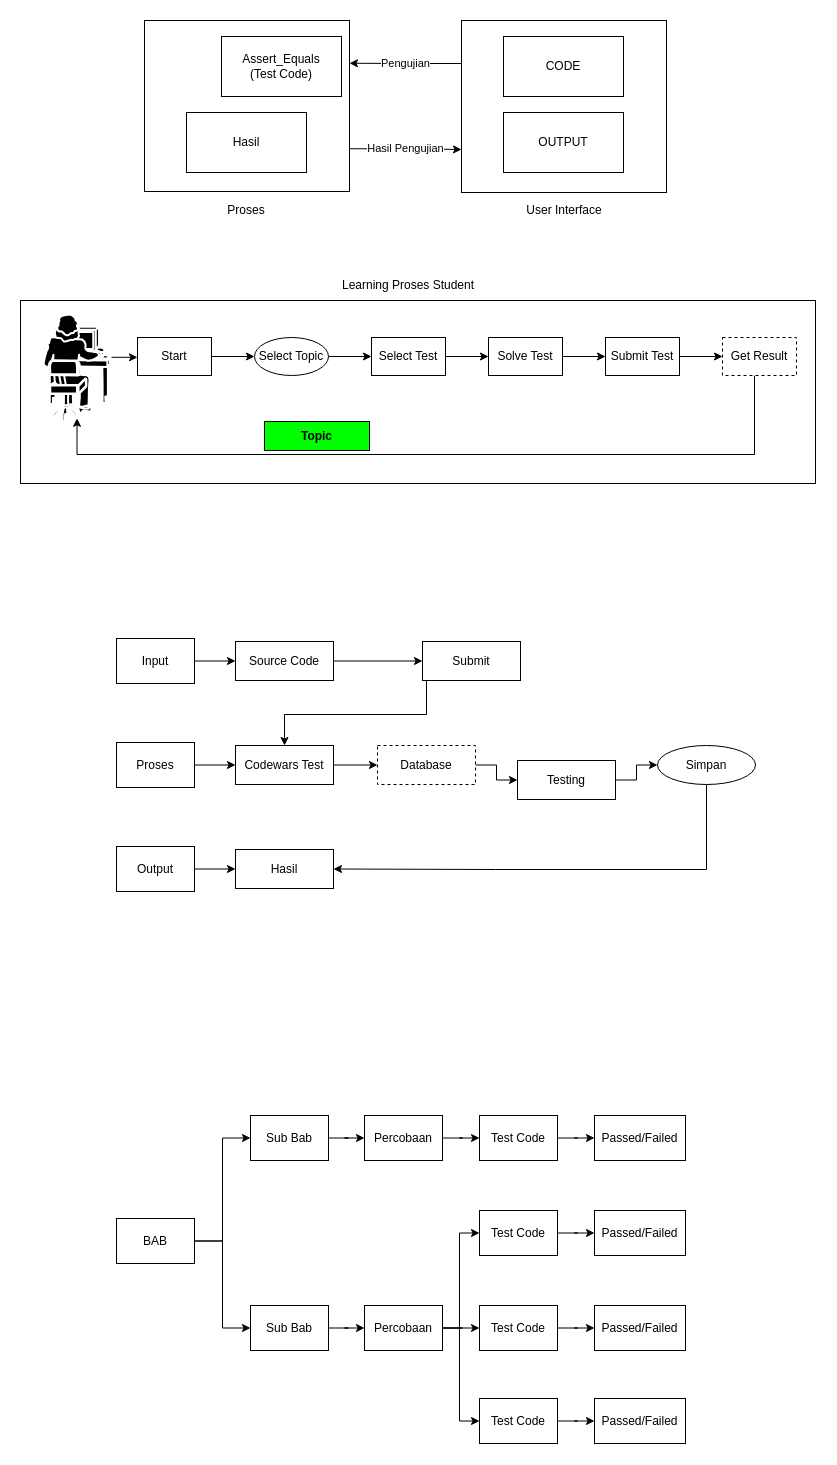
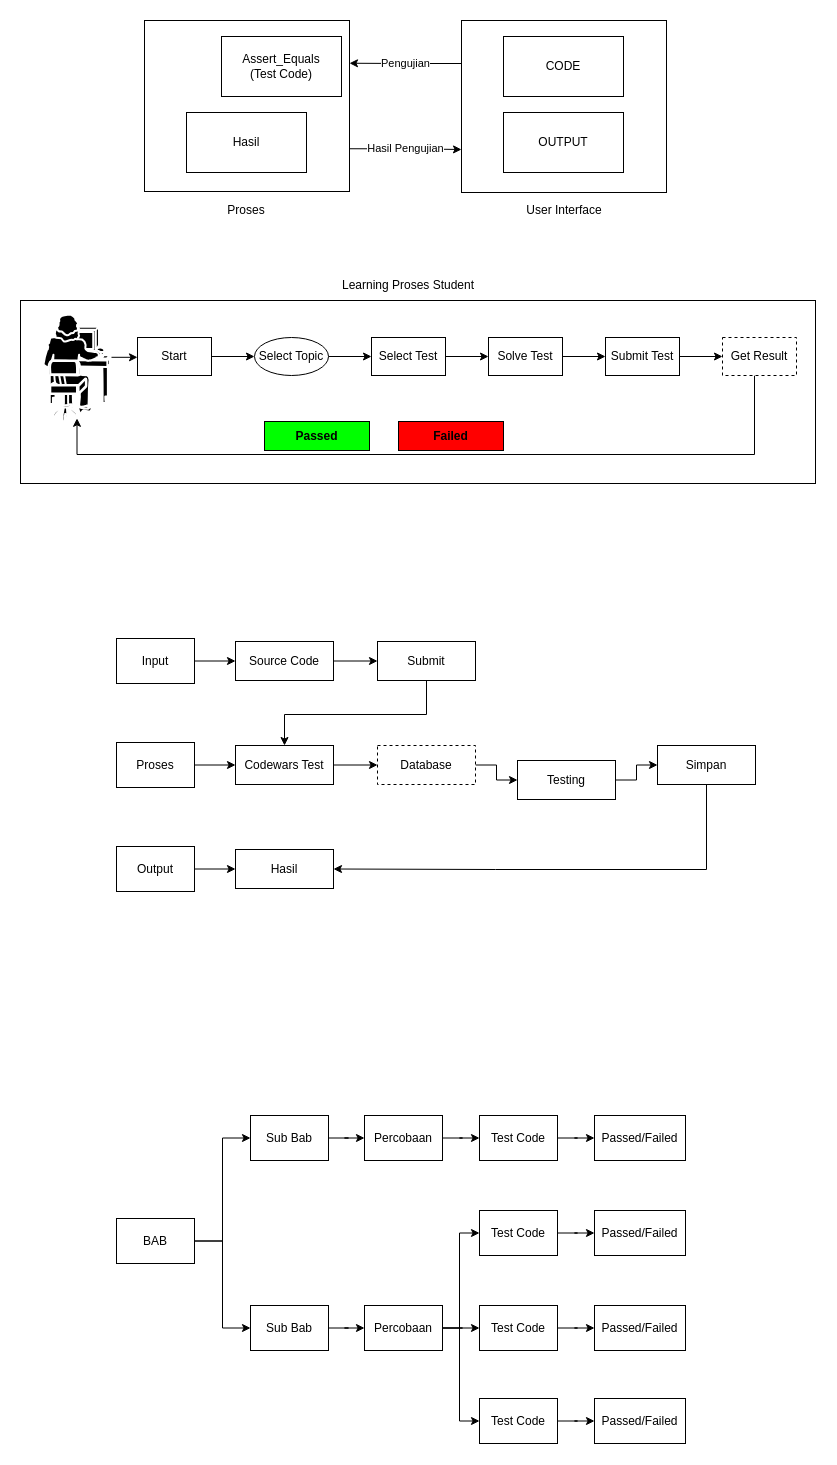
none -> (451, 436)
(317, 437) -> (317, 437)
(472, 661) -> (427, 661)
(707, 765) -> (707, 765)
